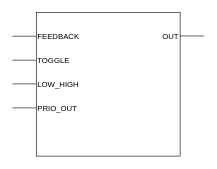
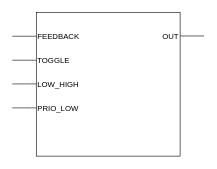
(55, 108) -> (55, 108)
